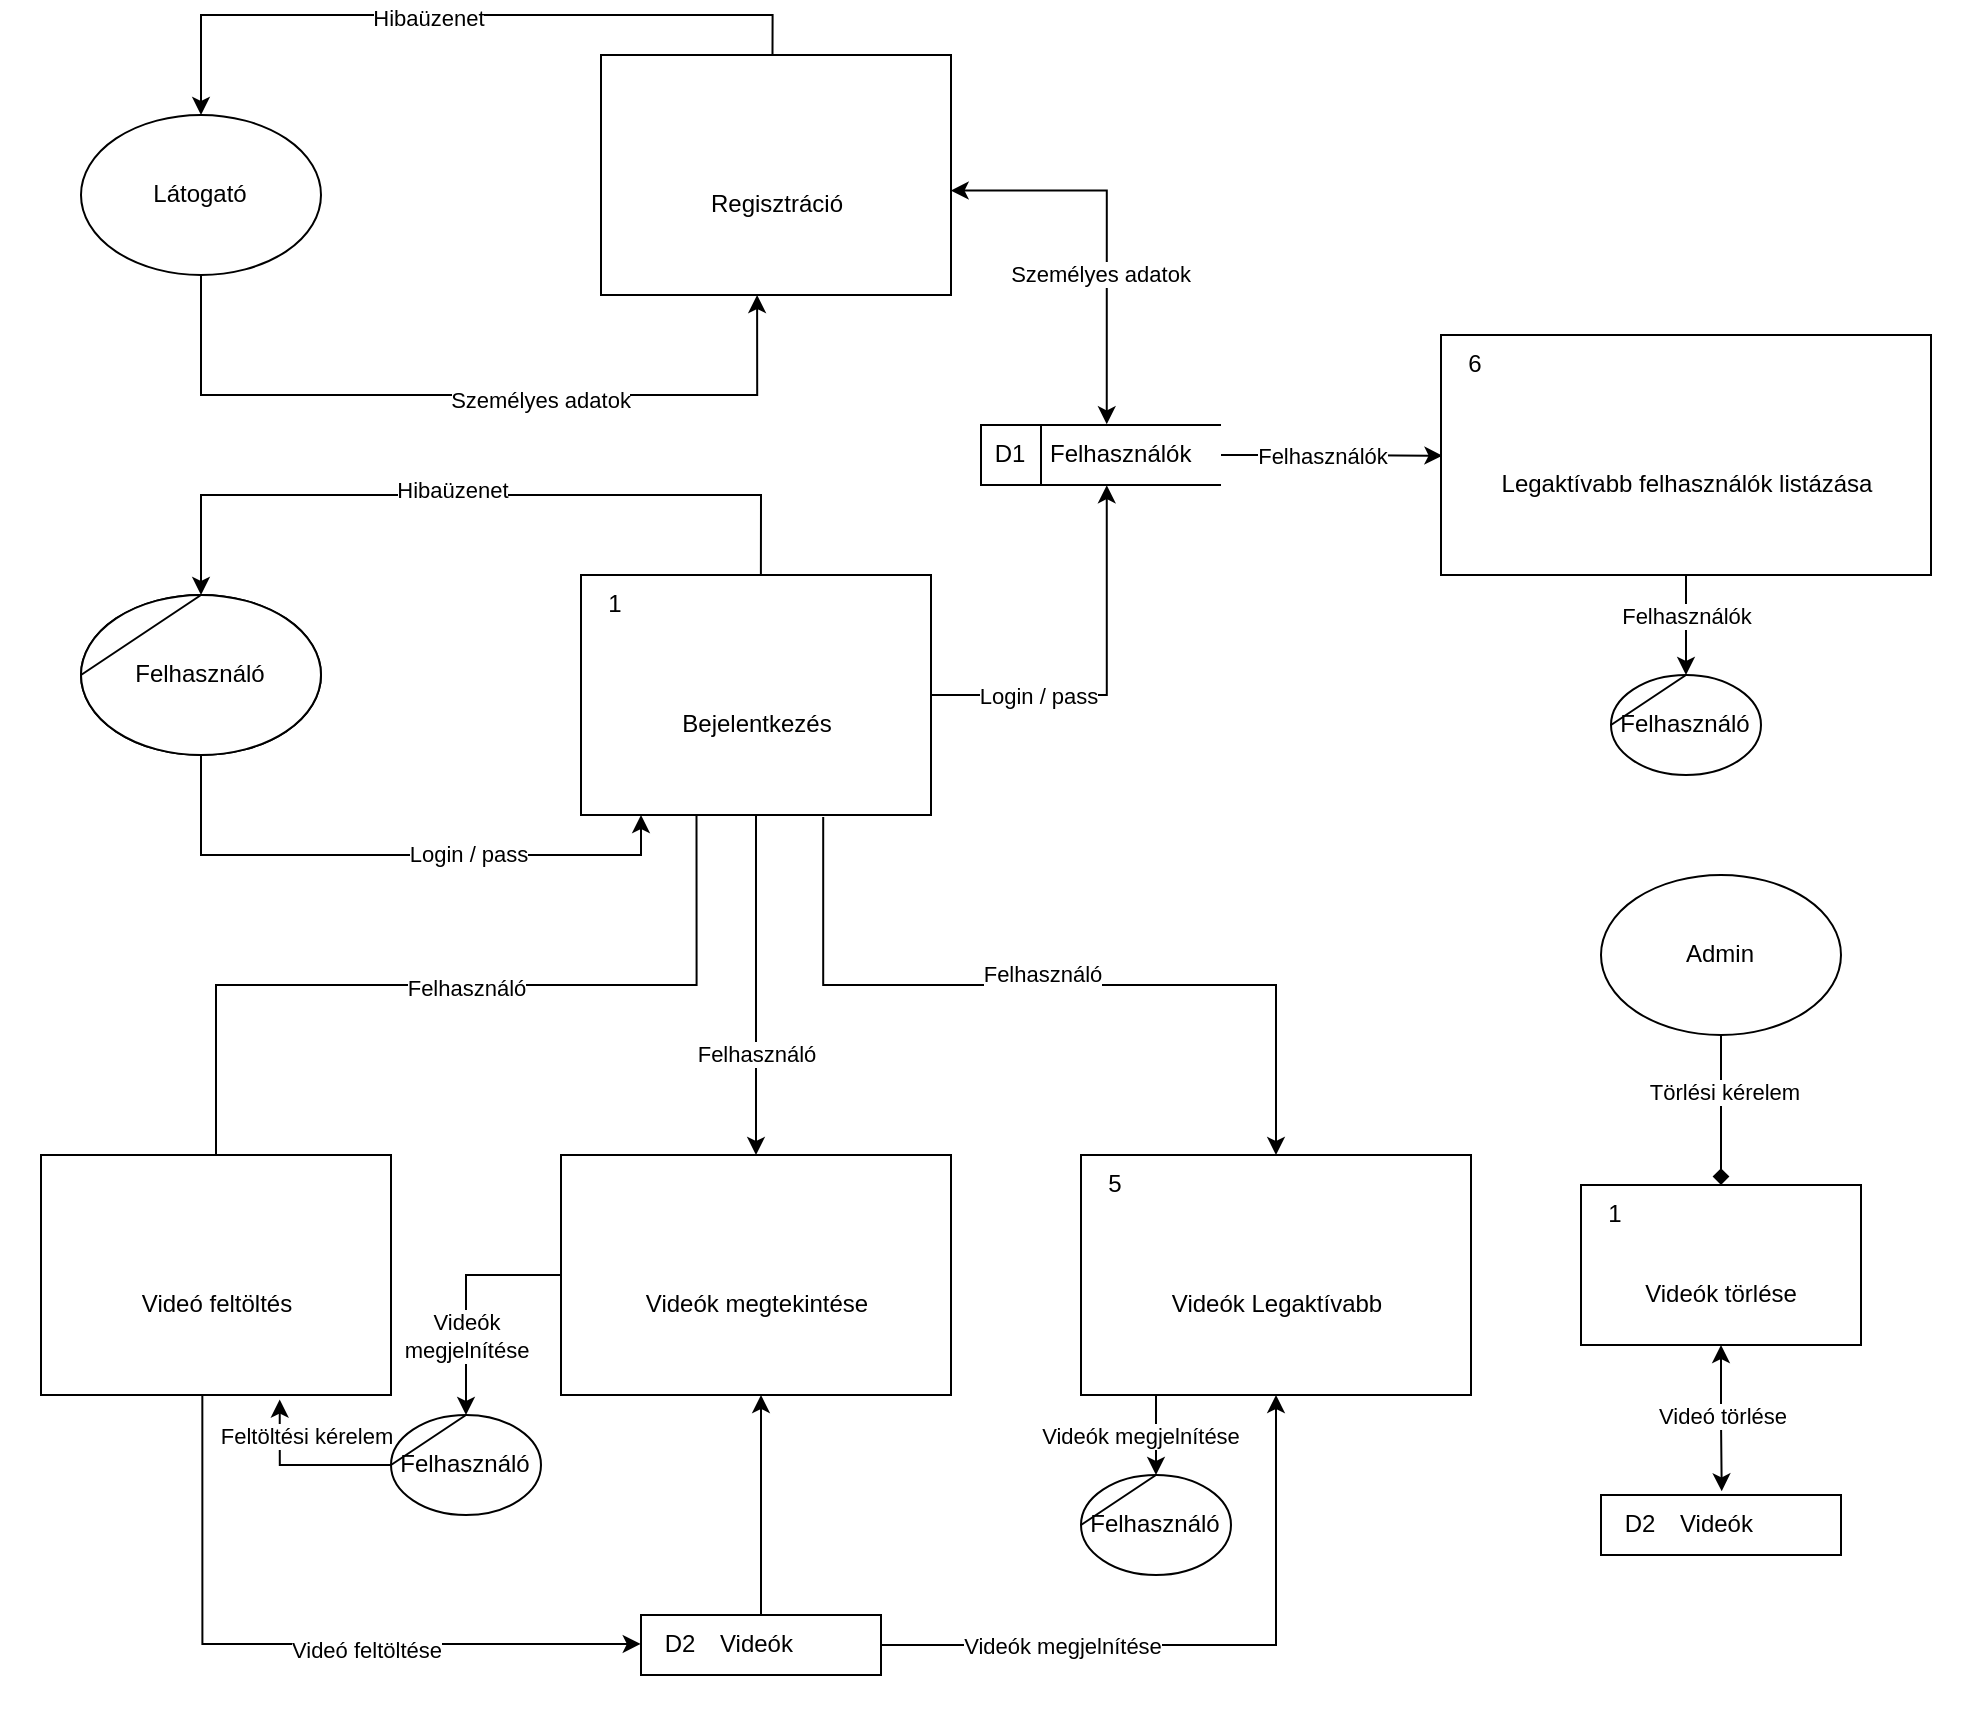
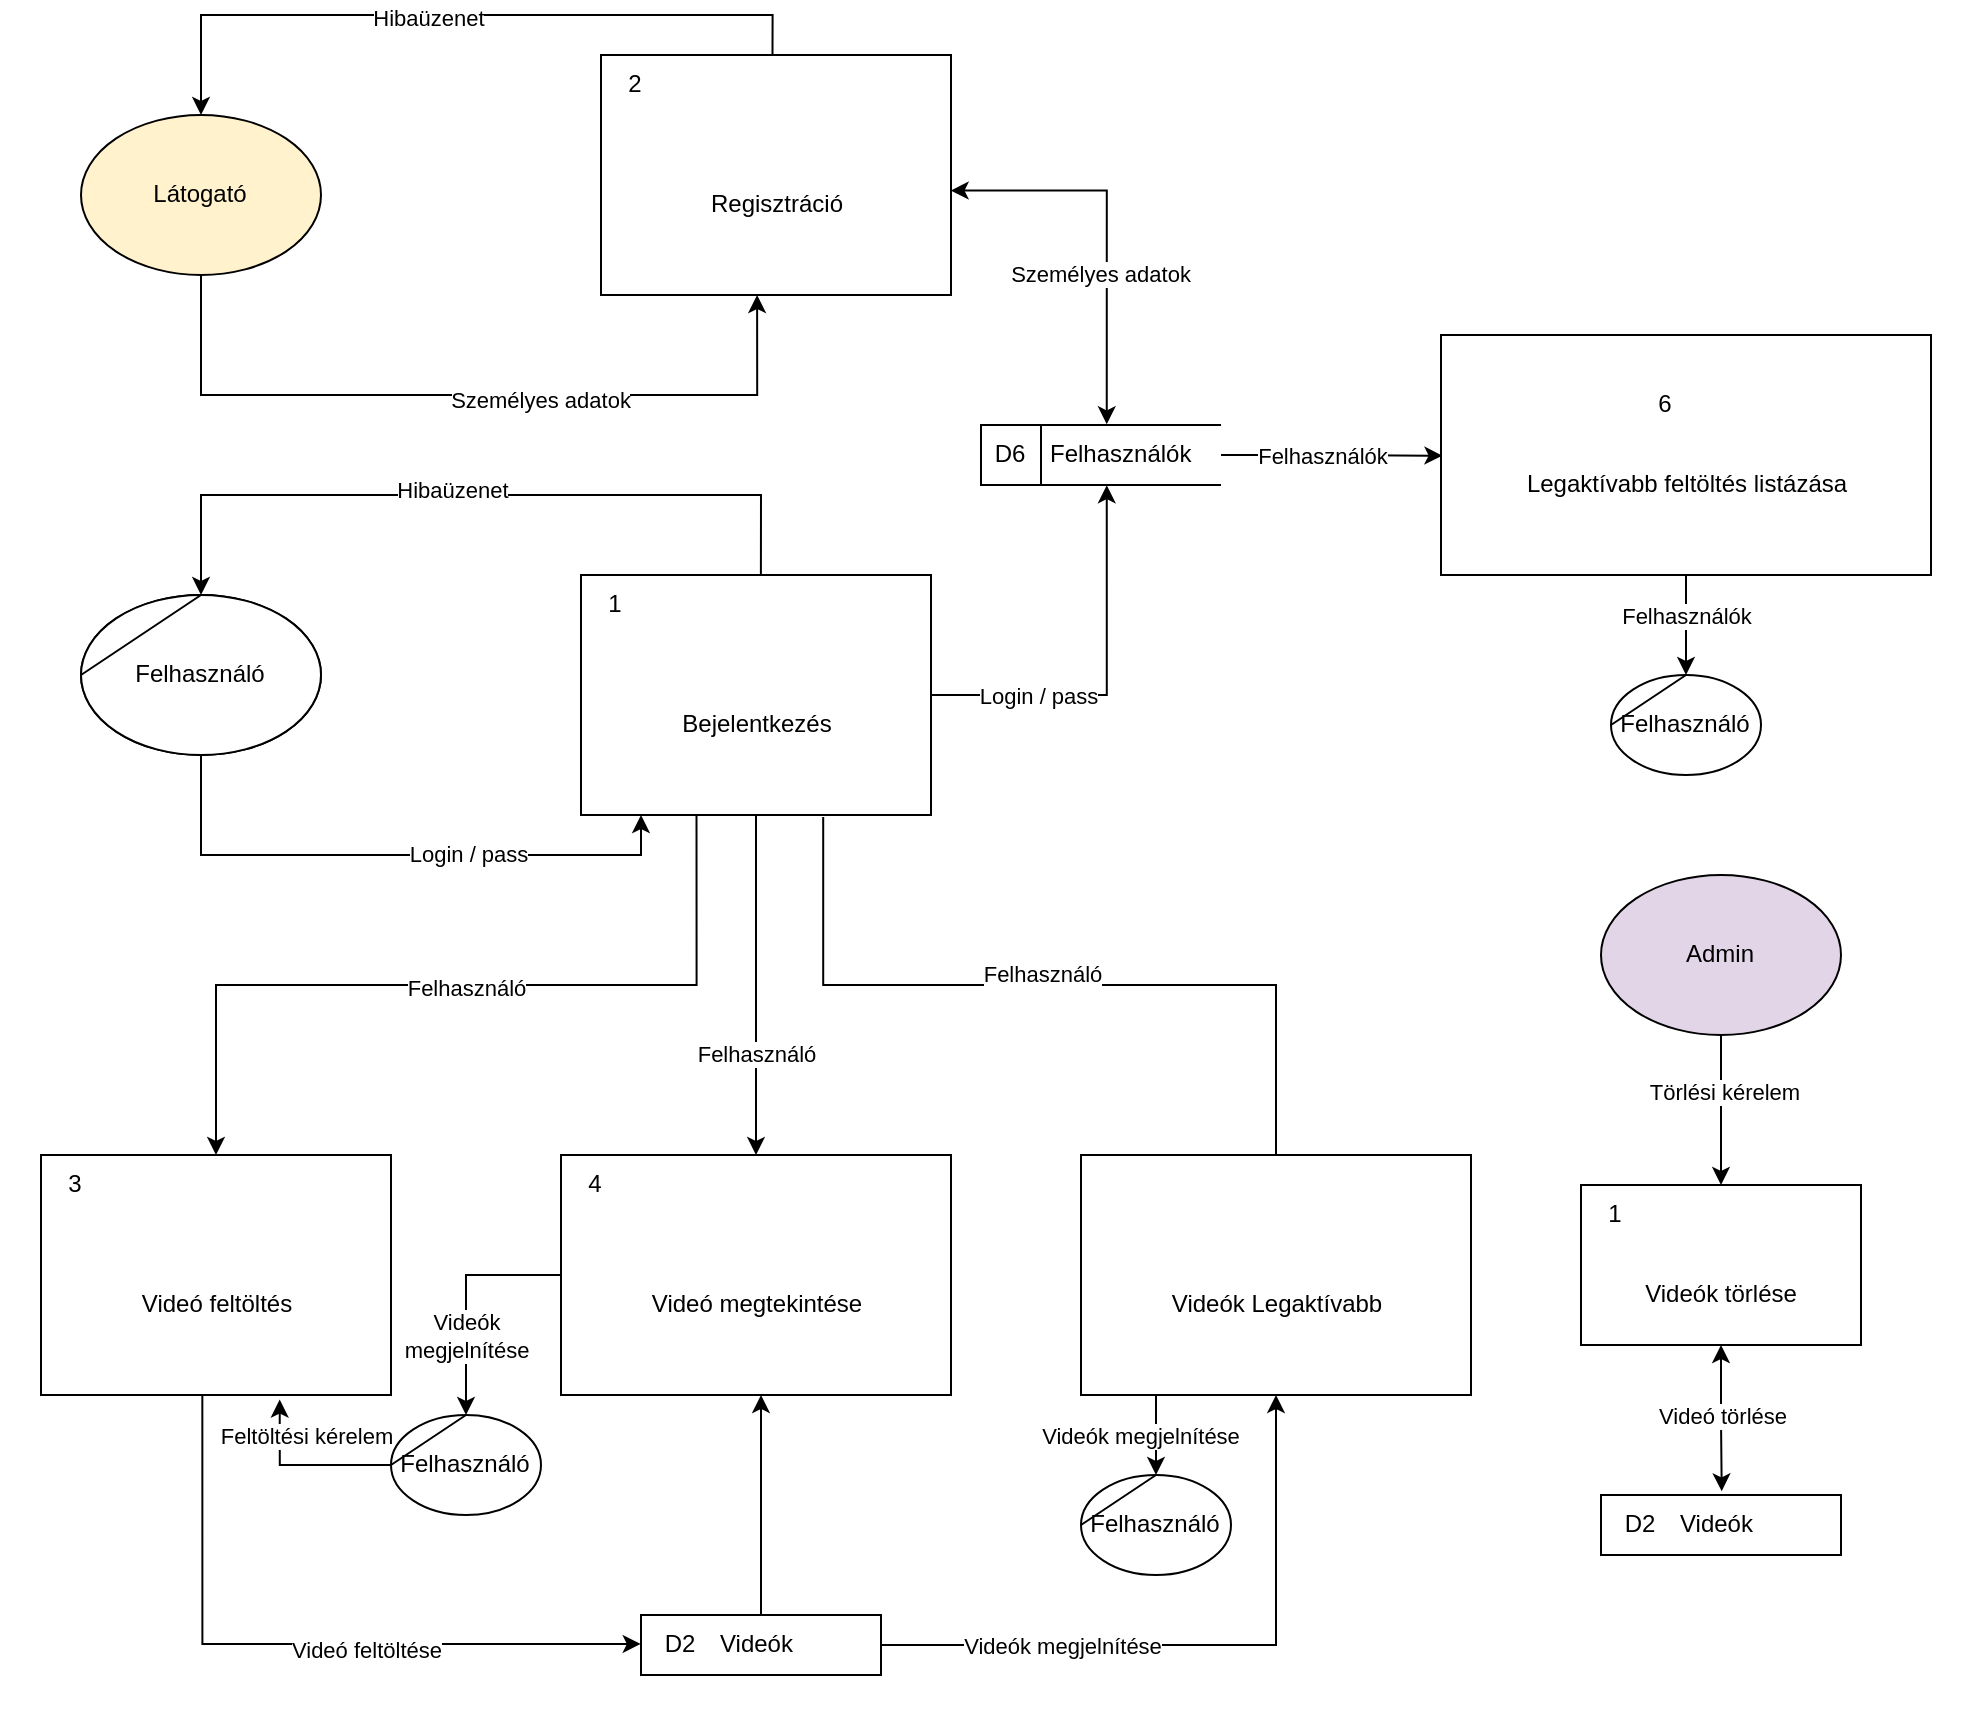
none -> (636, 85)
(201, 195) -> (201, 195)
(1476, 365) -> (1666, 405)
(1011, 455) -> (1011, 455)
(1688, 485) -> (1688, 485)
(1721, 955) -> (1721, 955)
(1276, 1140) -> (1276, 1145)
(216, 1145) -> (216, 1140)
(1721, 1169) -> (1721, 1170)
none -> (76, 1185)
none -> (596, 1185)
(1116, 1185) -> none
(758, 1305) -> (758, 1305)
